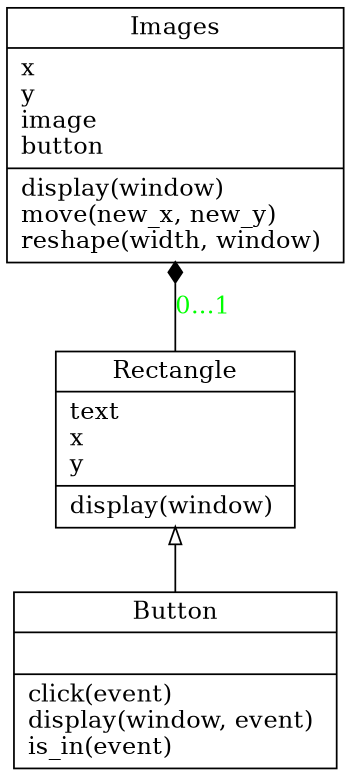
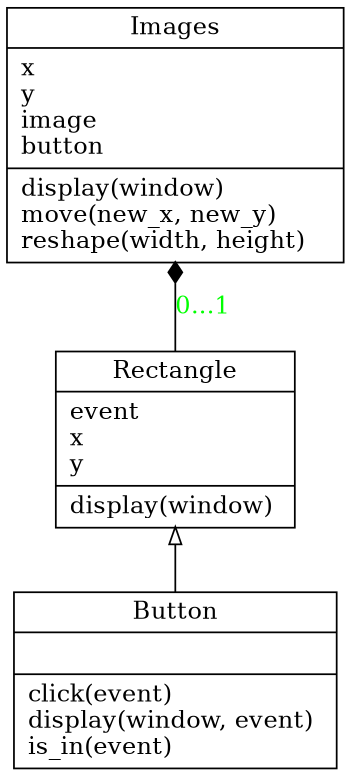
(175, 241) -> (167, 241)
(95, 412) -> (105, 412)
